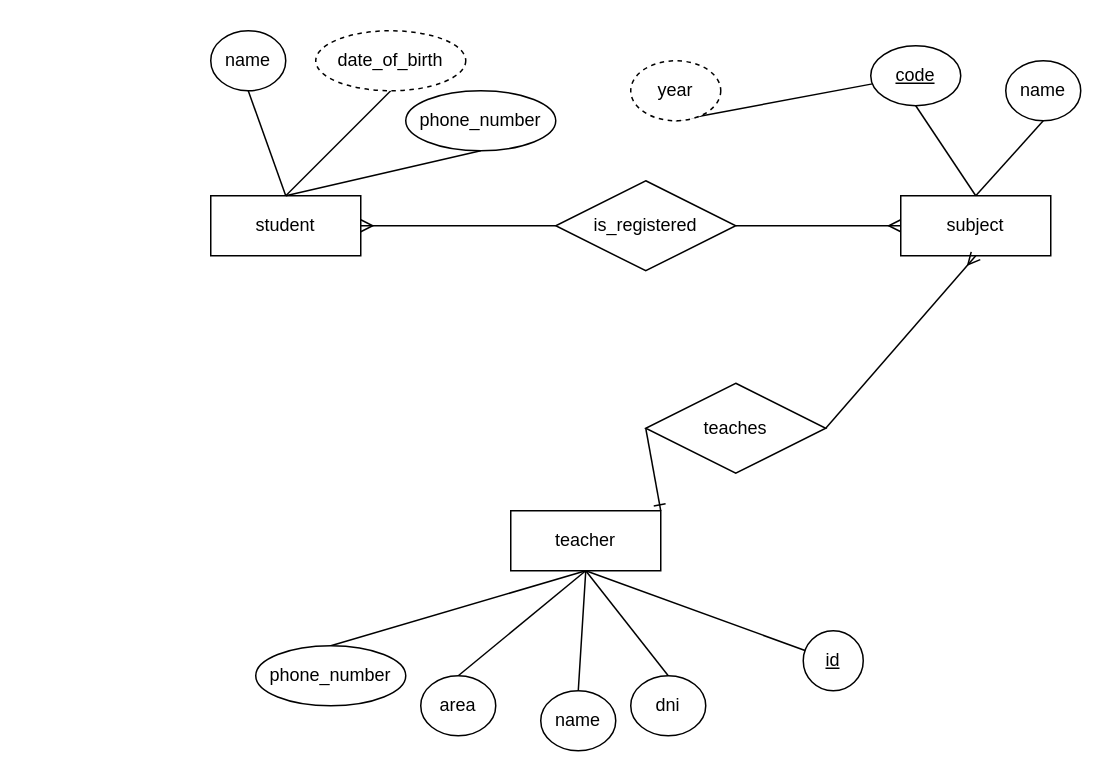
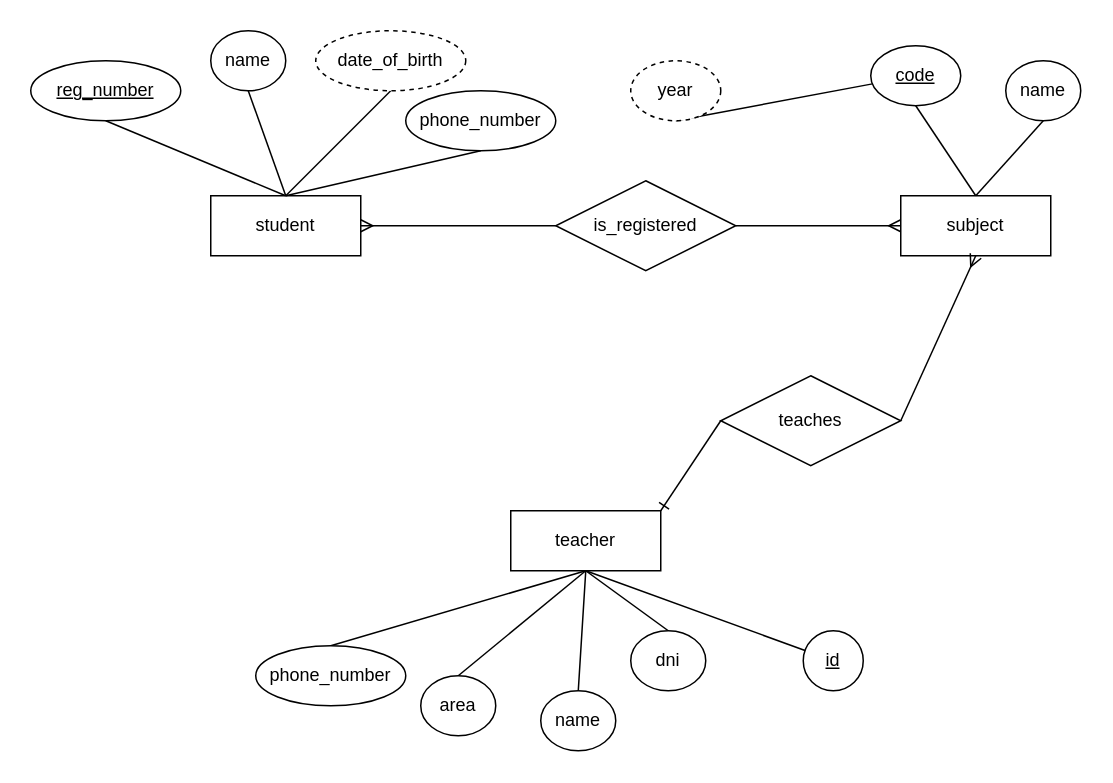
none -> (106, 91)
none -> (194, 158)
(736, 428) -> (811, 421)
(668, 706) -> (668, 661)
